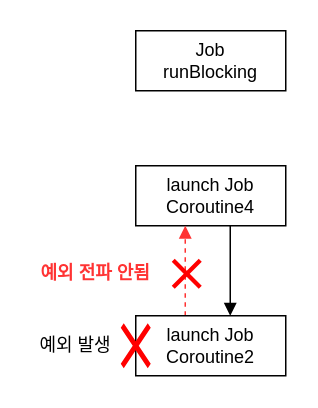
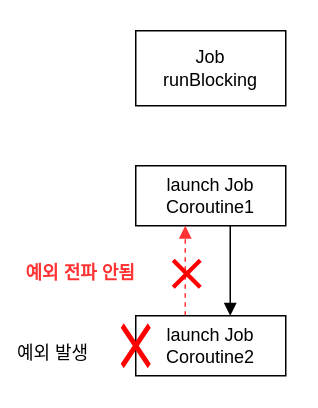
(211, 61) -> (211, 68)
(211, 196) -> (211, 196)
(96, 274) -> (81, 274)
(76, 346) -> (53, 353)
